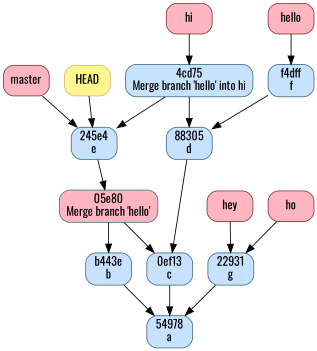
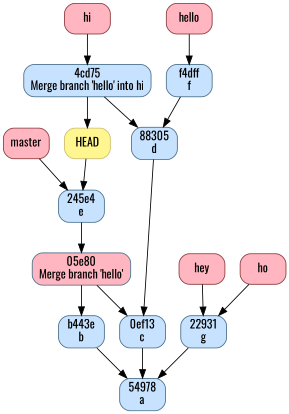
(145, 110) -> (87, 108)
